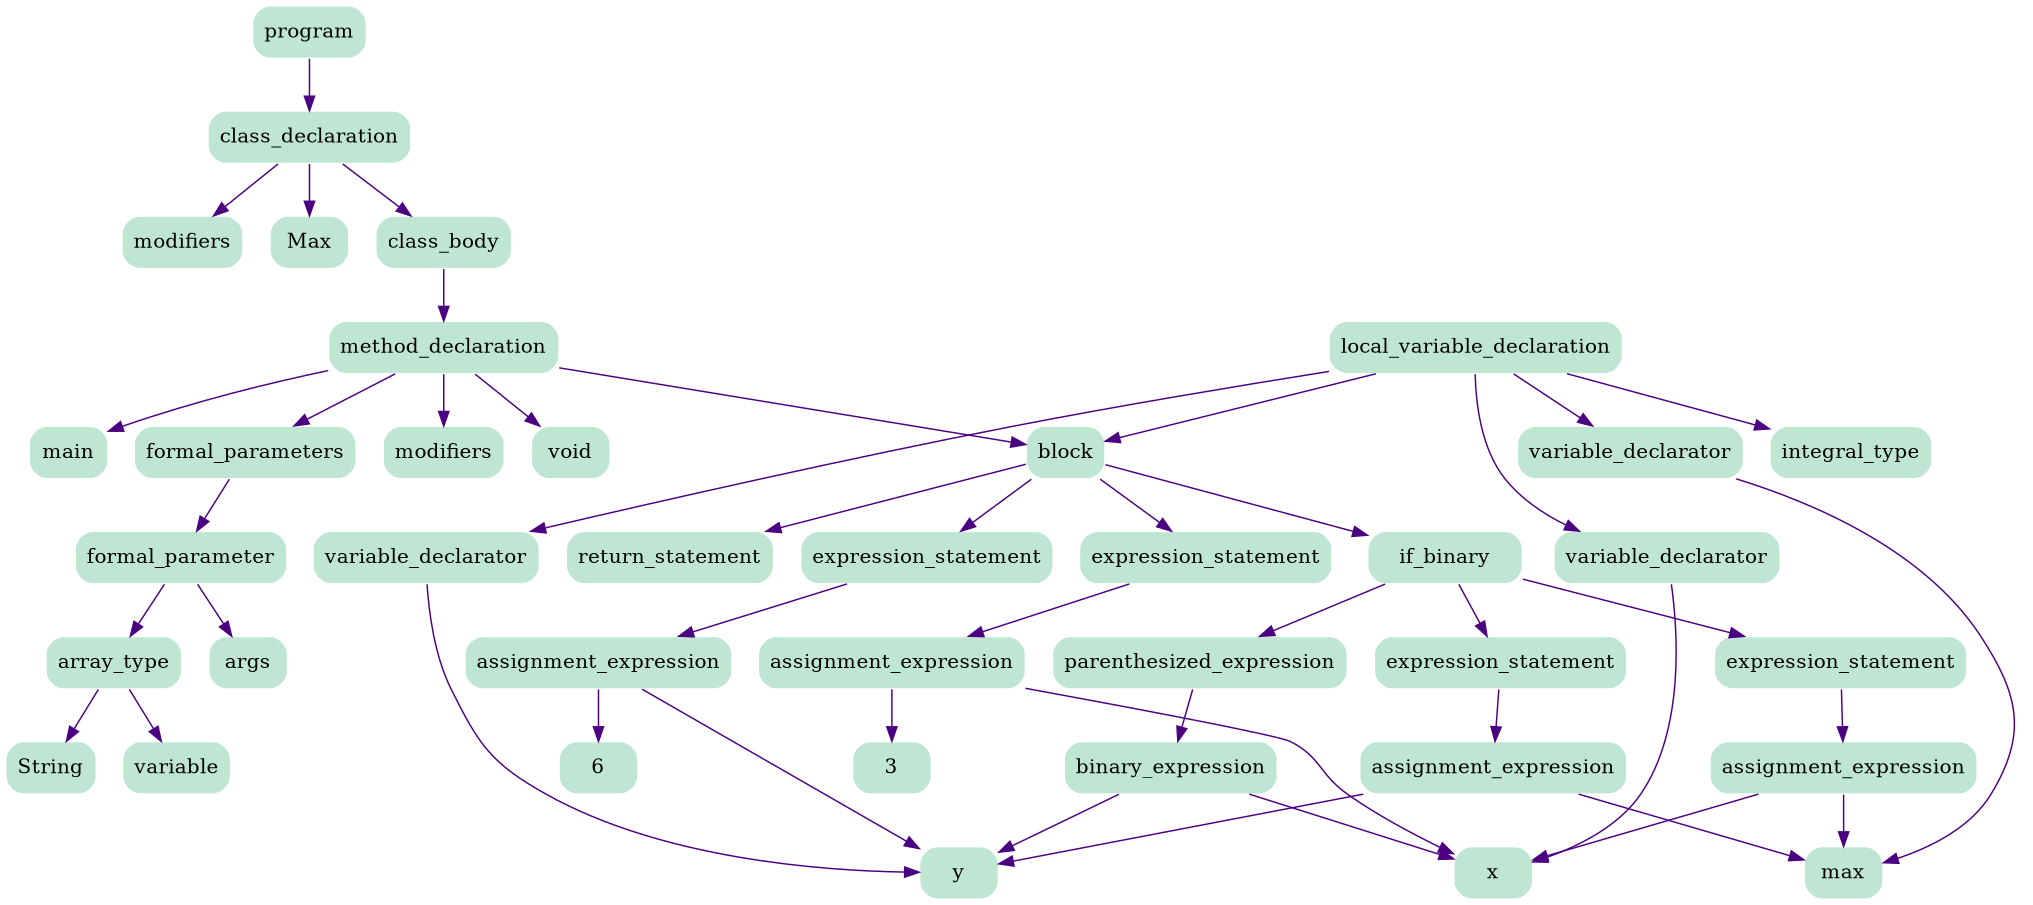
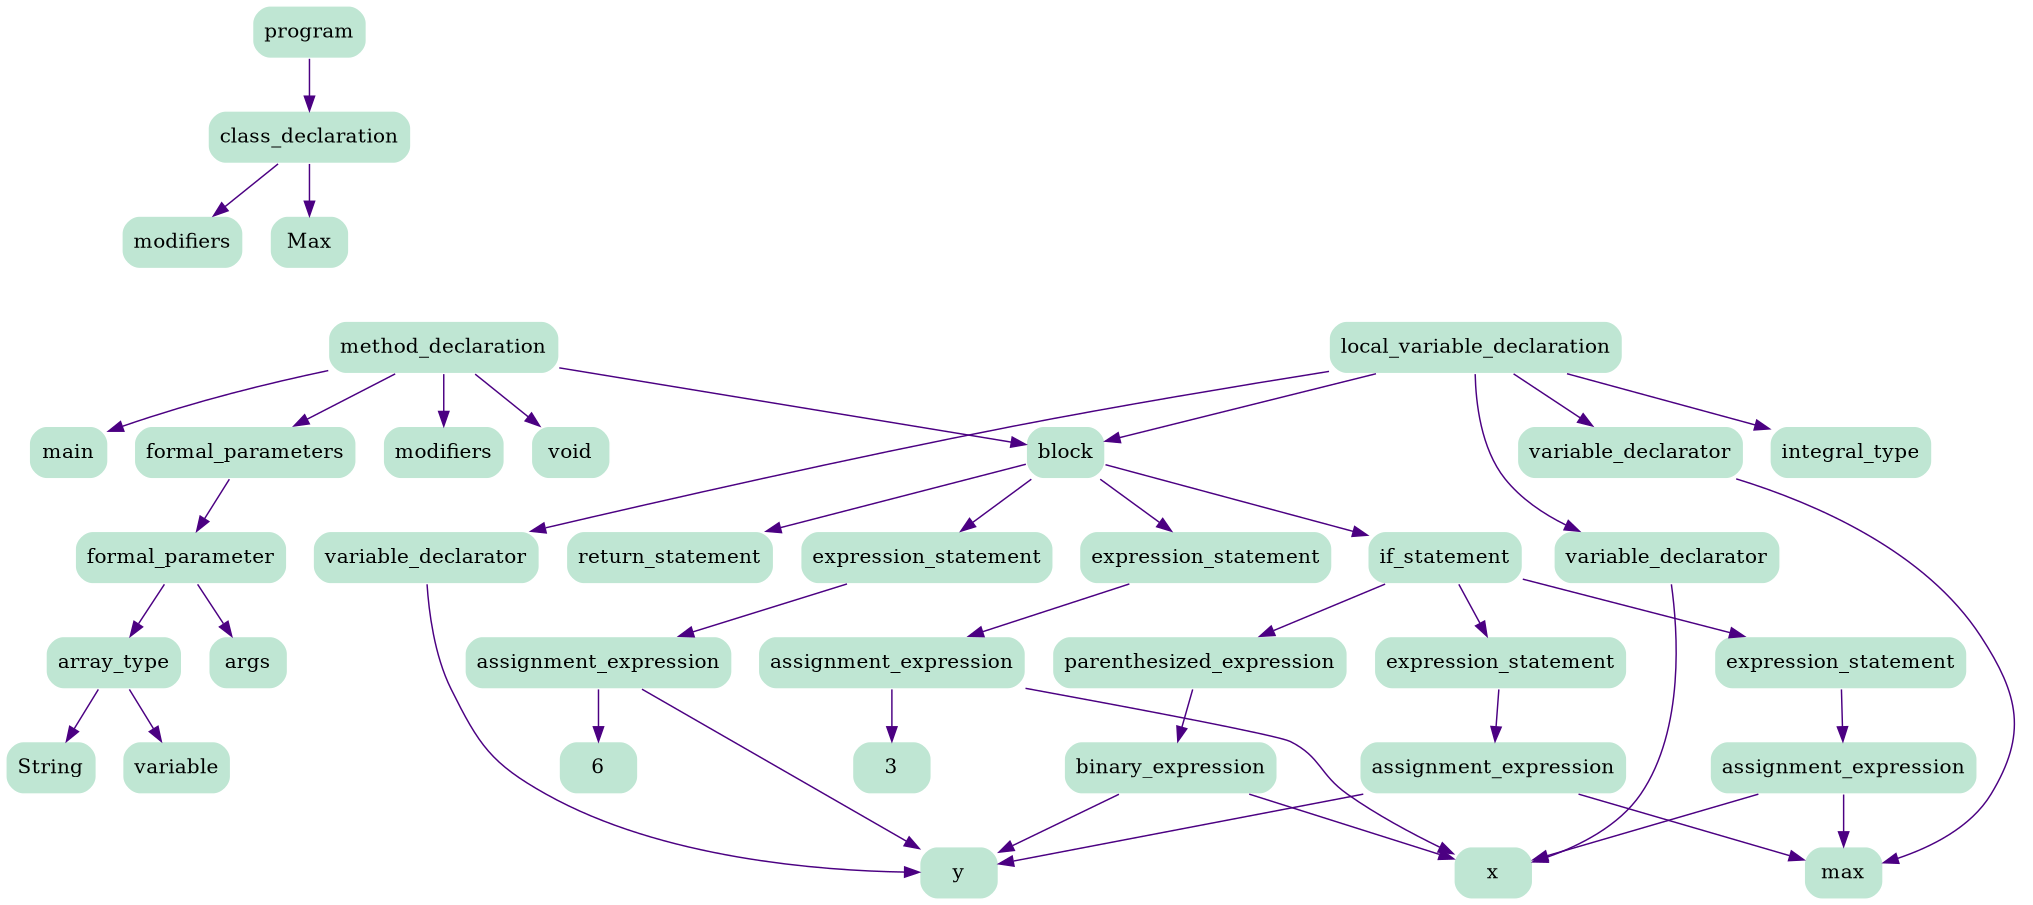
(444, 242) -> none
(1445, 558) -> (1445, 558)
